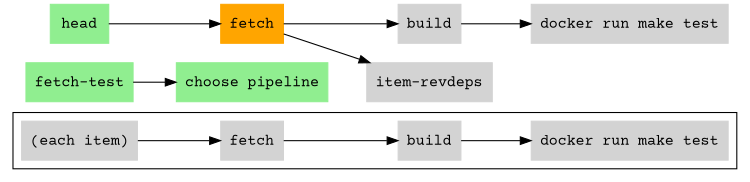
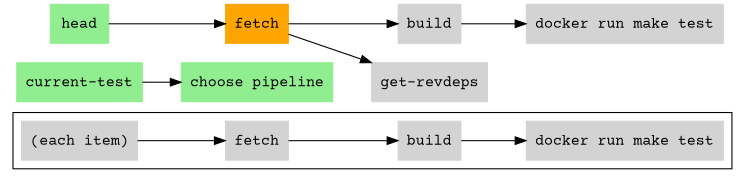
(80, 82) -> (80, 82)
(430, 82) -> (430, 82)
